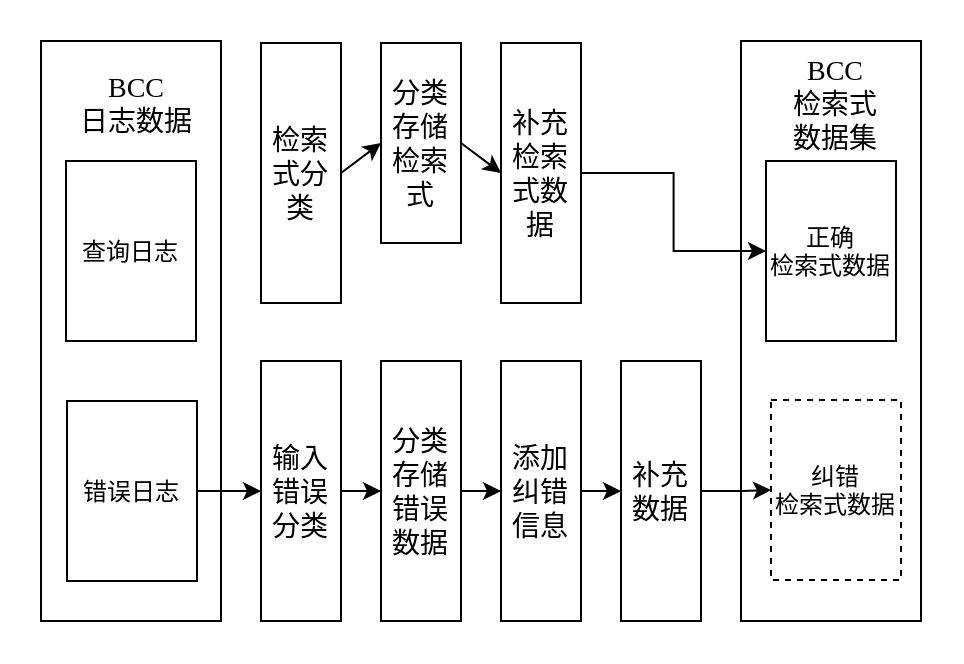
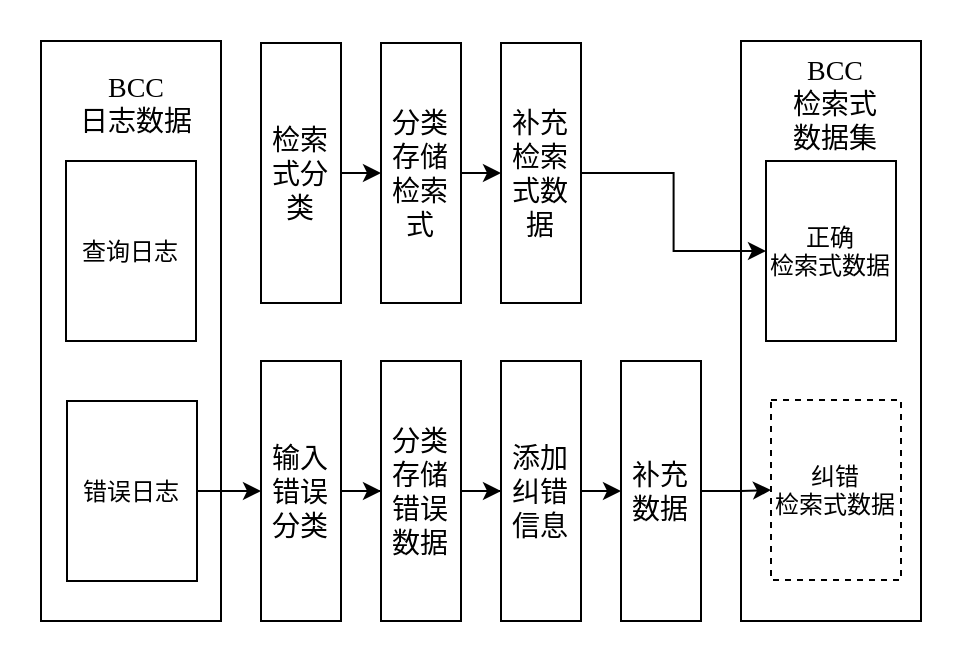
(421, 143) -> (421, 173)
